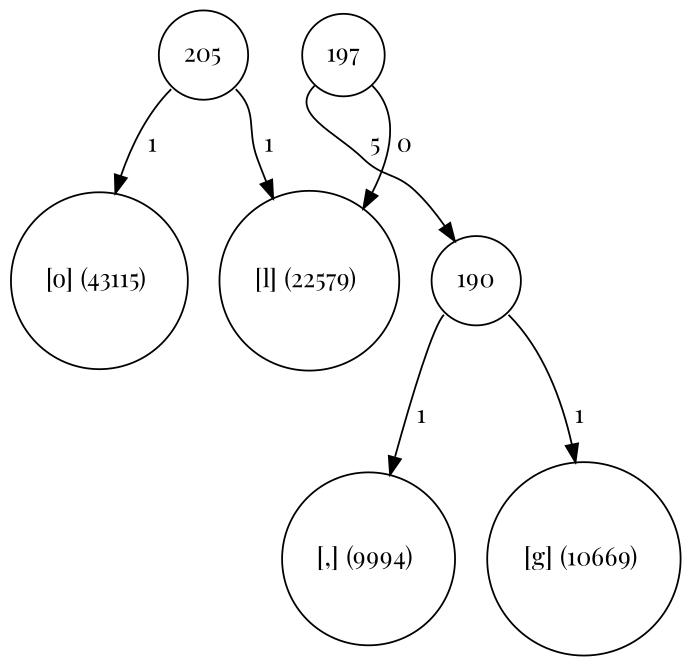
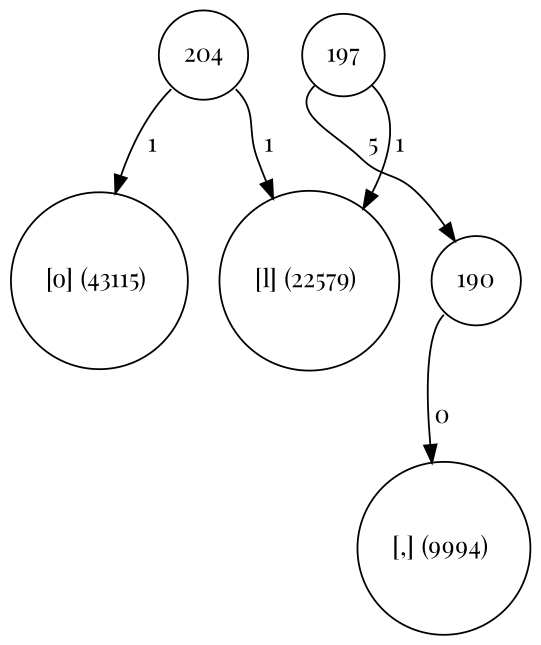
(203, 55) -> (203, 55)
(402, 145) -> (397, 145)
(419, 416) -> (439, 416)
(584, 559) -> none
